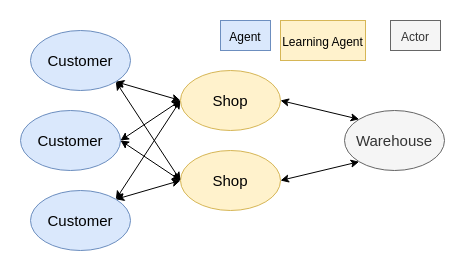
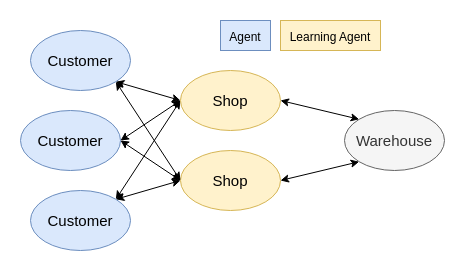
(416, 36) -> none
(323, 41) -> (331, 36)
